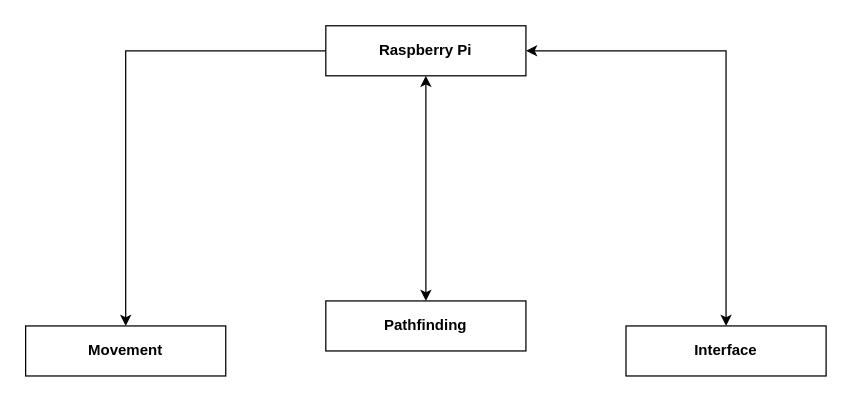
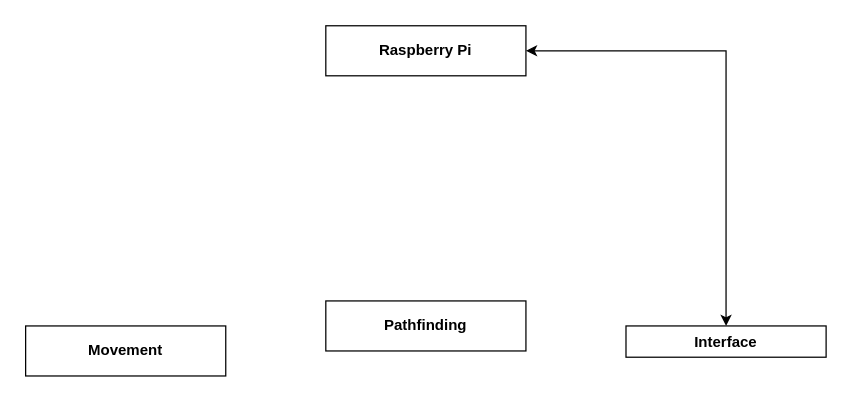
(126, 84) -> none
(426, 189) -> none
(726, 351) -> (726, 341)
